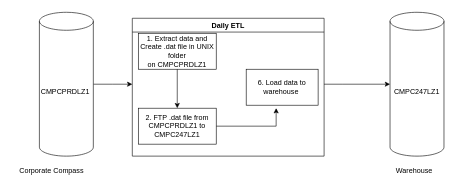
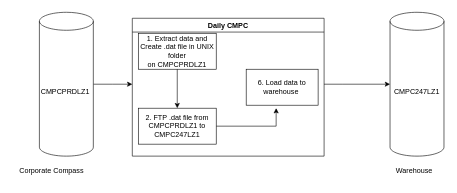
(228, 26) -> (228, 26)
